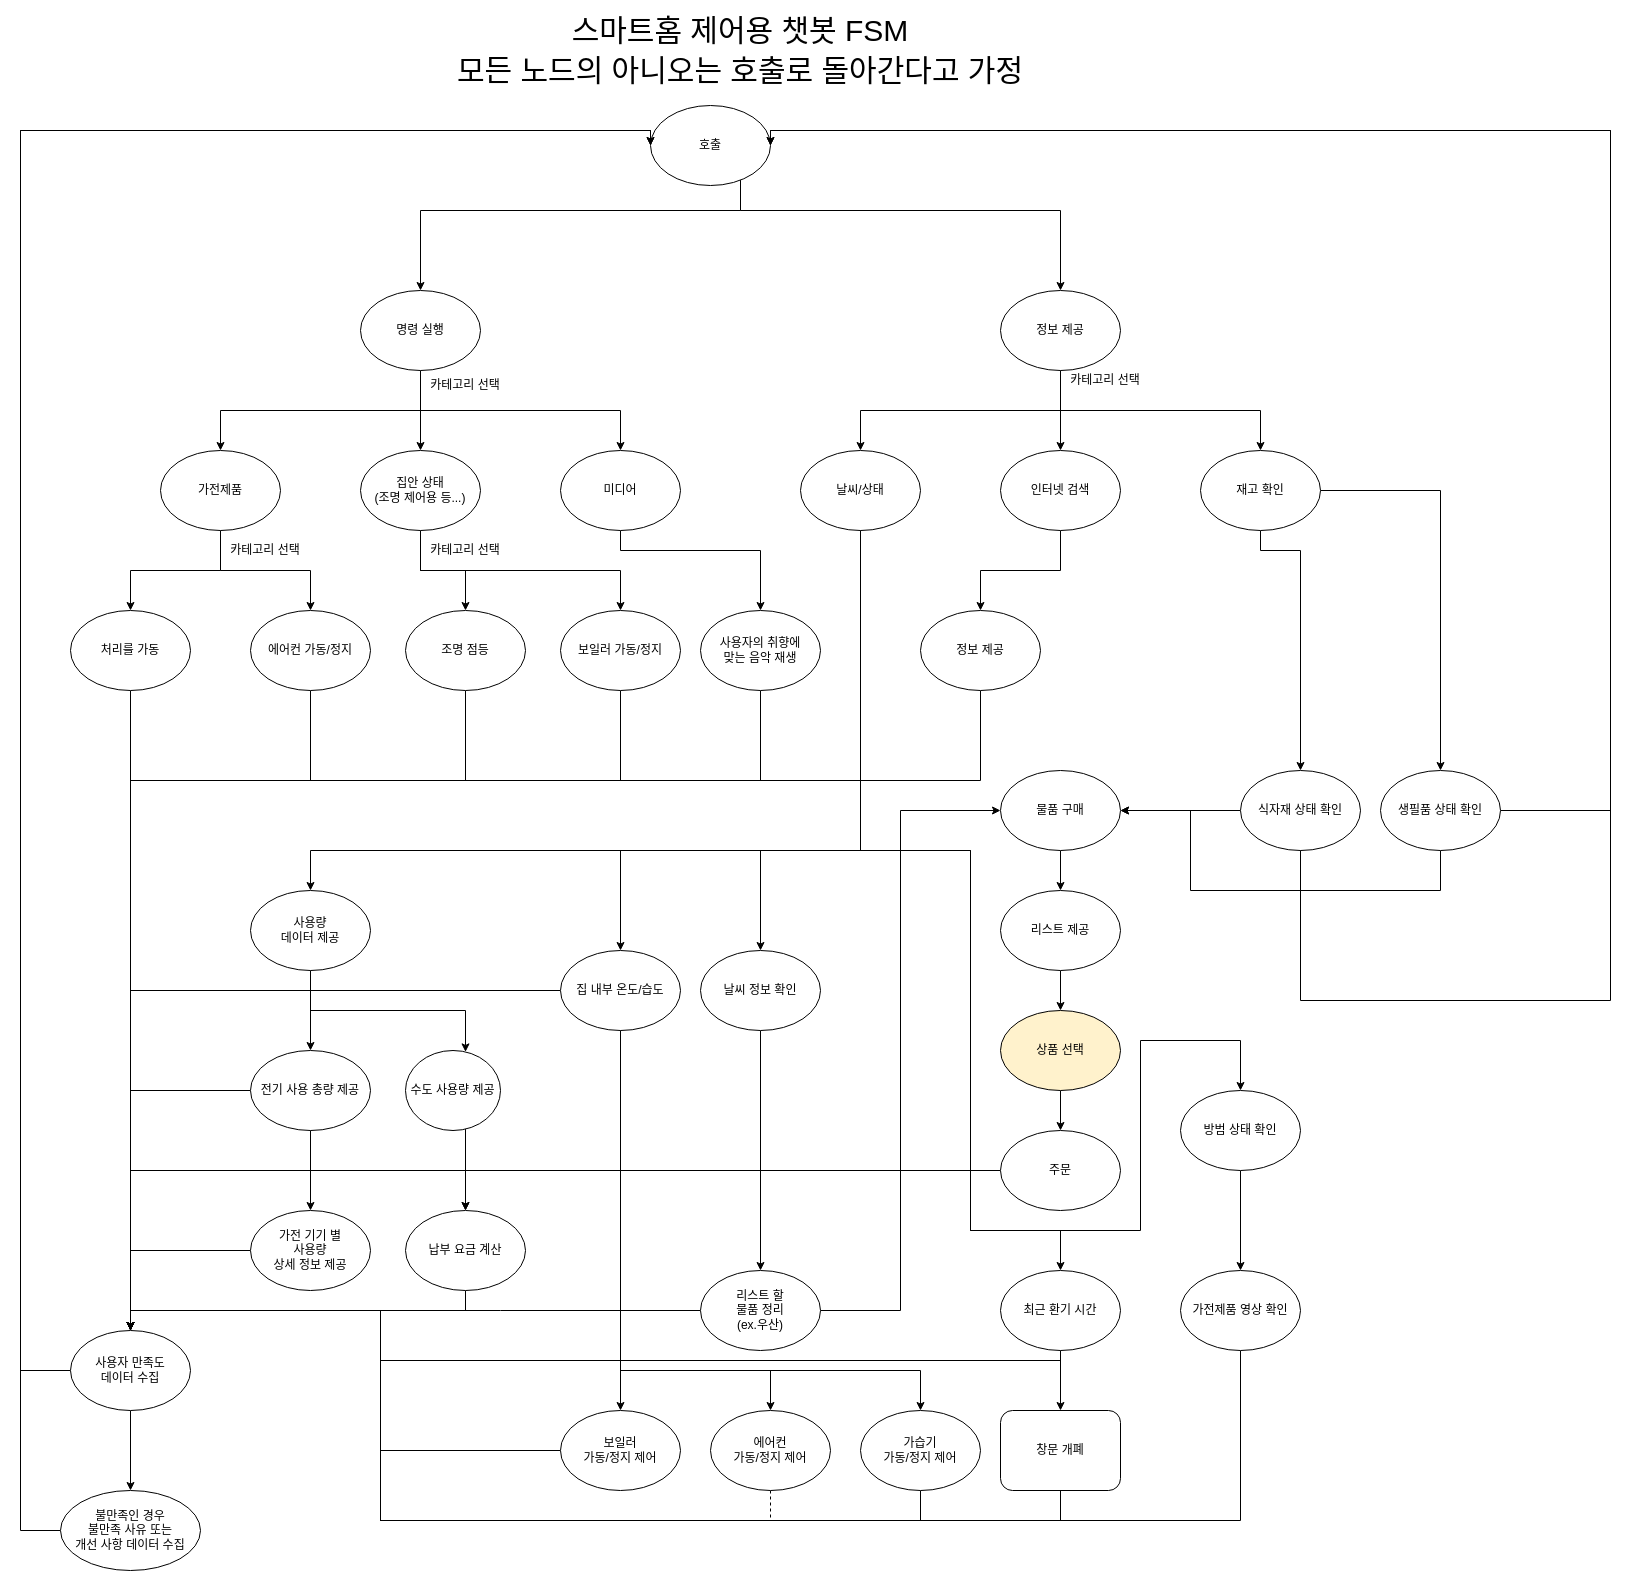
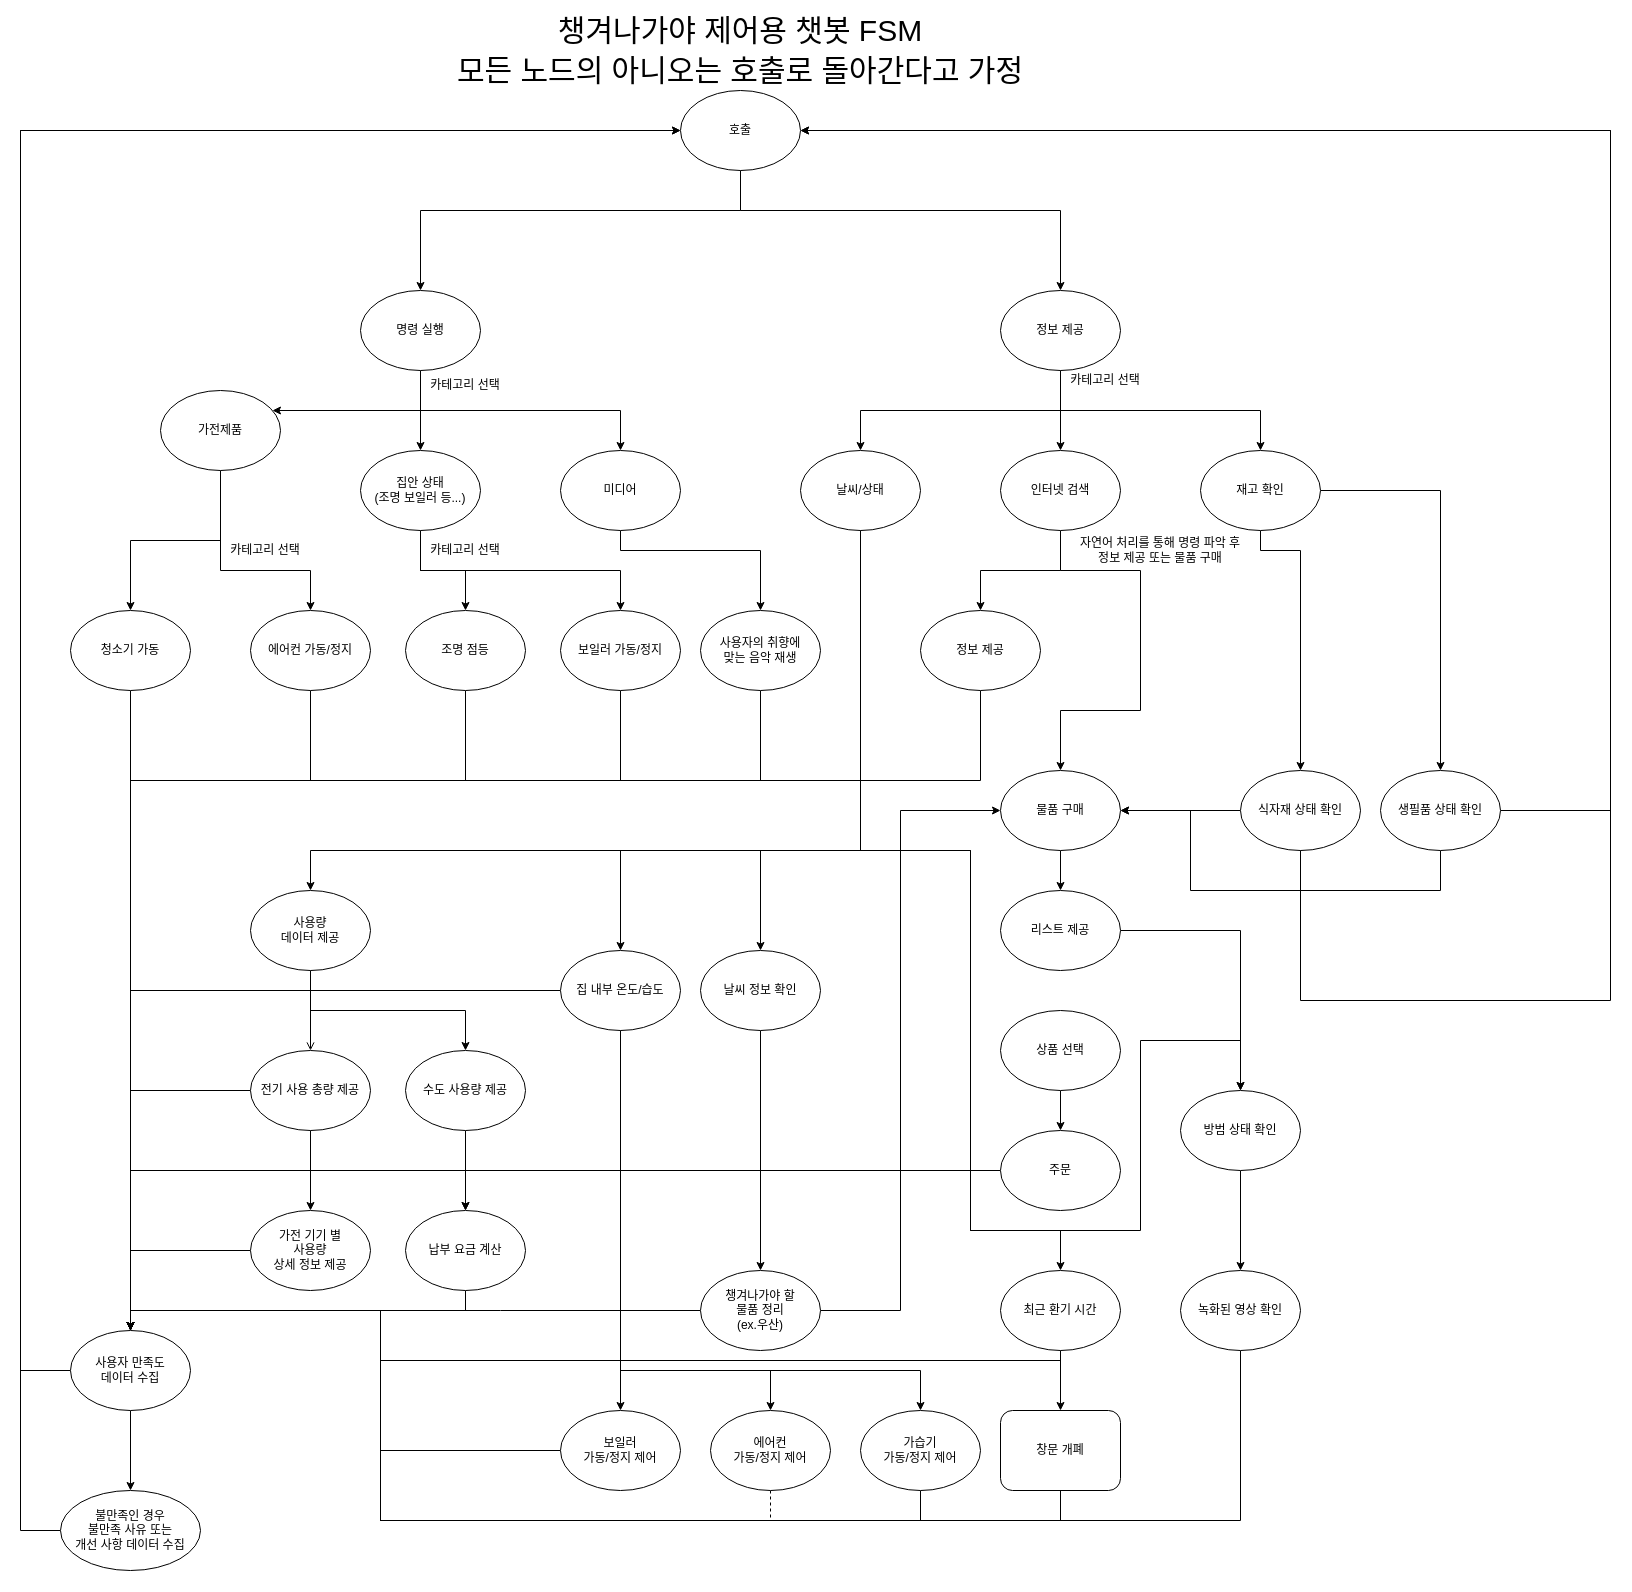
(741, 31) -> (741, 31)
(711, 146) -> (741, 131)
(221, 491) -> (221, 431)
(421, 491) -> (421, 491)
none -> (1161, 551)
(131, 651) -> (131, 651)
none -> (1141, 668)
(1061, 987) -> (1234, 931)
(311, 1042) -> (311, 1044)
(1061, 1051) -> (1061, 1051)
(453, 1091) -> (466, 1091)
(761, 1311) -> (761, 1311)
(1241, 1311) -> (1241, 1311)
